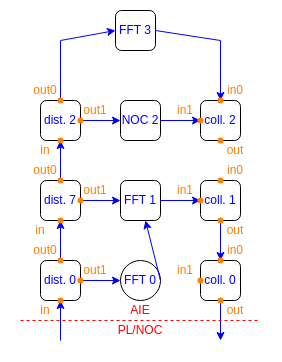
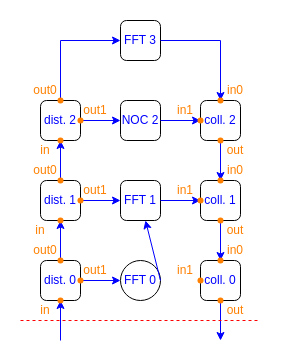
(136, 31) -> (141, 41)
none -> (221, 158)
(61, 201) -> (61, 201)
(141, 311) -> none
(141, 331) -> none
